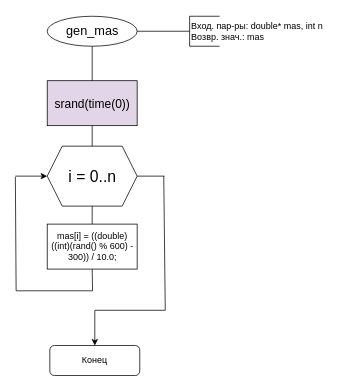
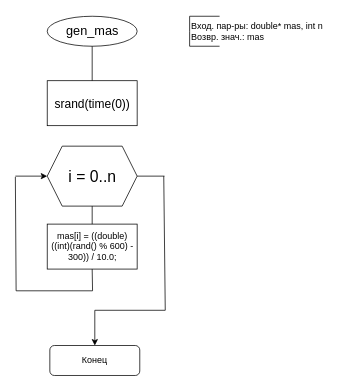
(162, 31) -> none
(92, 103) -> (92, 103)
(92, 136) -> none
